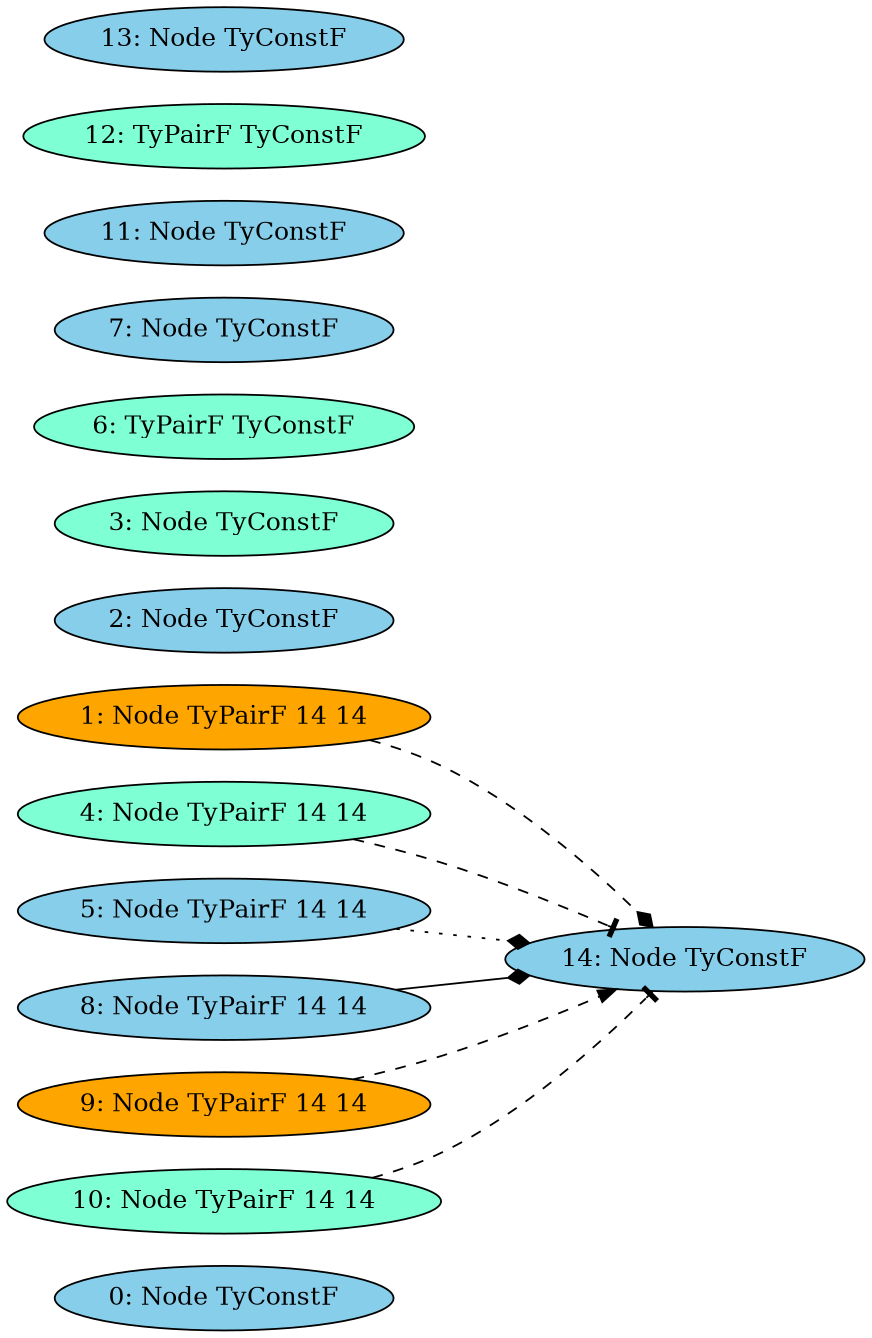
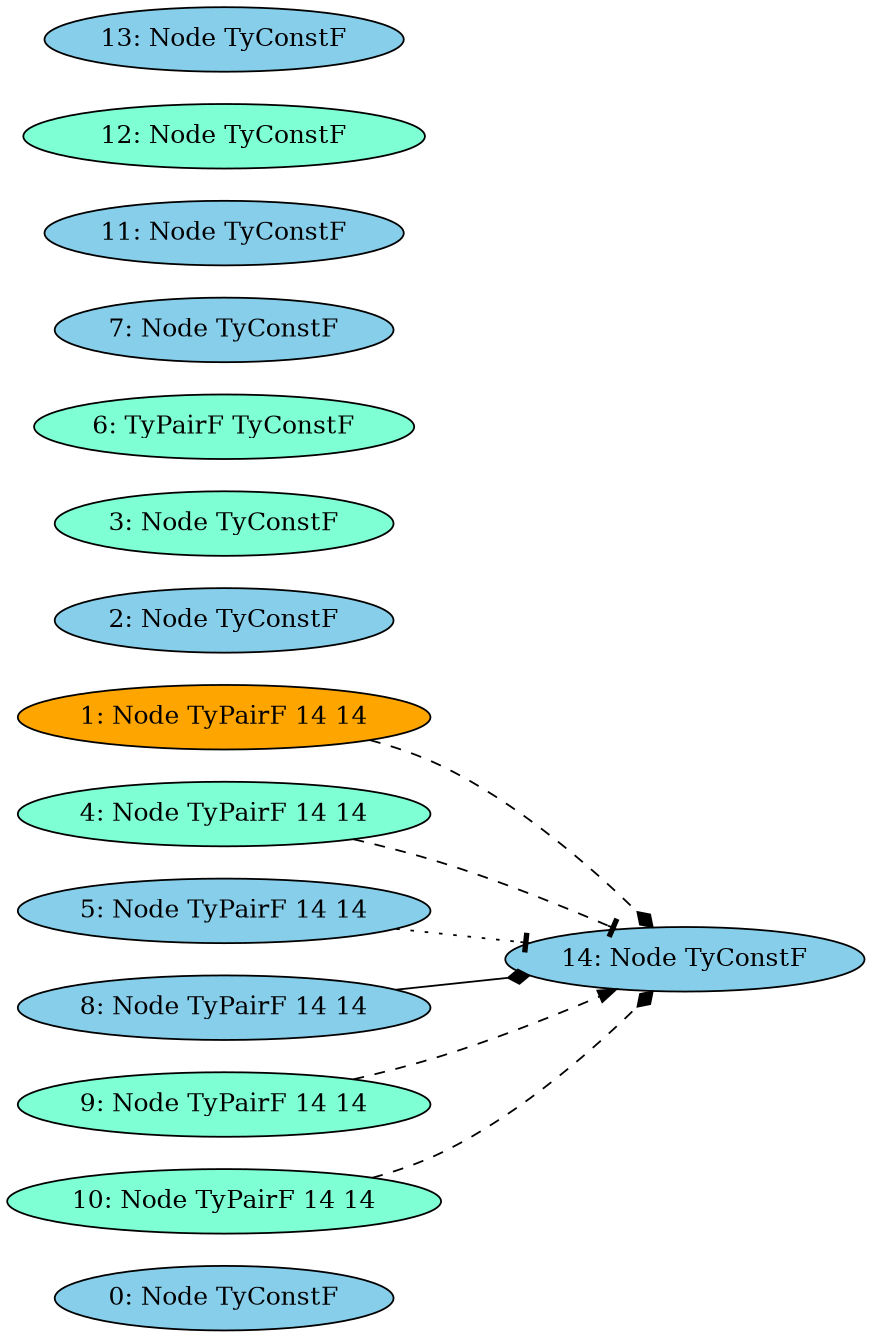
(224, 136) -> (224, 136)
(458, 935) -> (458, 935)
(224, 1105) -> (224, 1105)
(520, 1105) -> (520, 1105)
